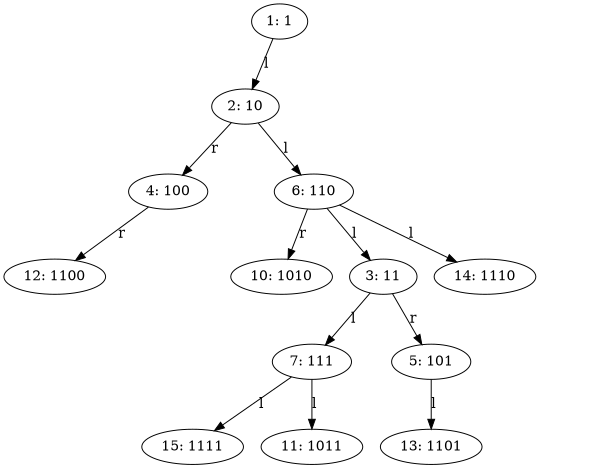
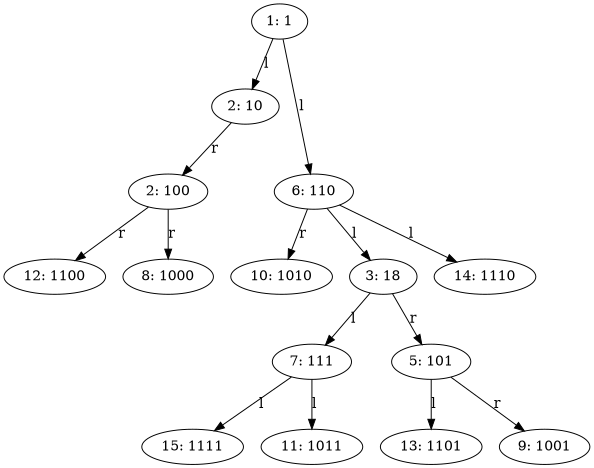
(276, 145) -> (296, 102)
(168, 192) -> (168, 192)
none -> (168, 277)
(383, 277) -> (383, 277)
none -> (545, 447)
